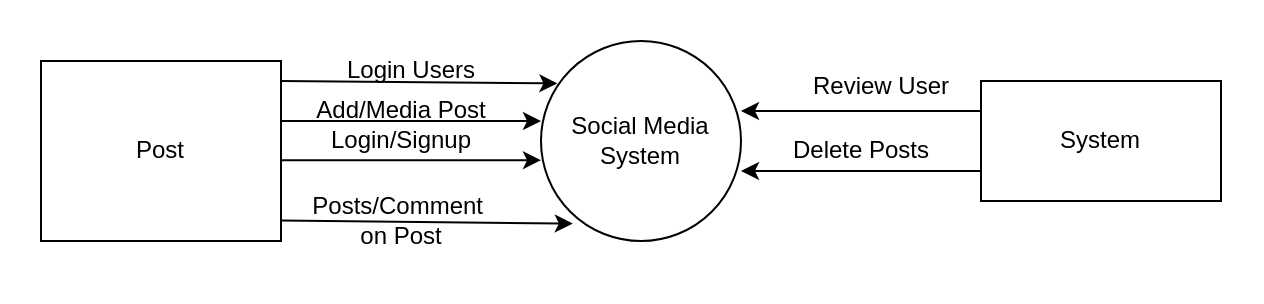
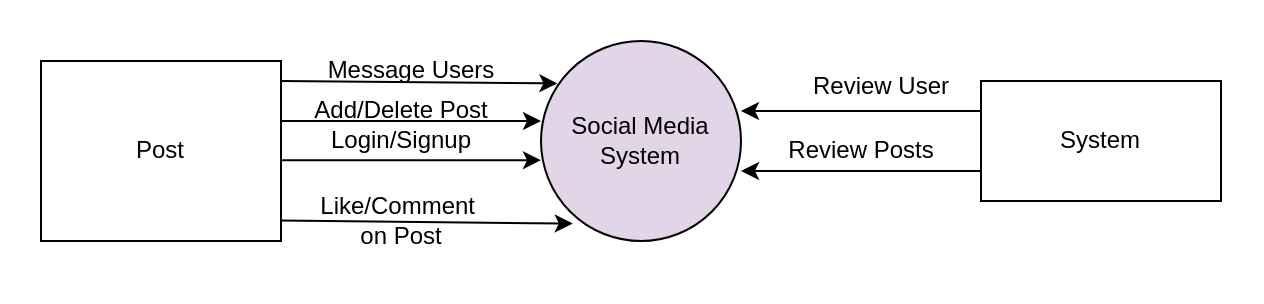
(412, 71) -> (412, 71)
(402, 111) -> (402, 111)
(641, 141) -> (641, 141)
(862, 151) -> (862, 151)
(402, 221) -> (402, 221)
